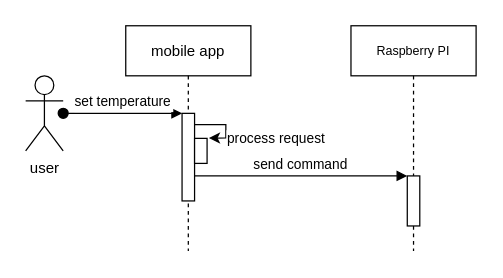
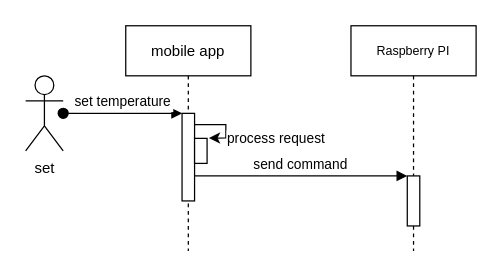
(45, 168) -> (45, 168)
